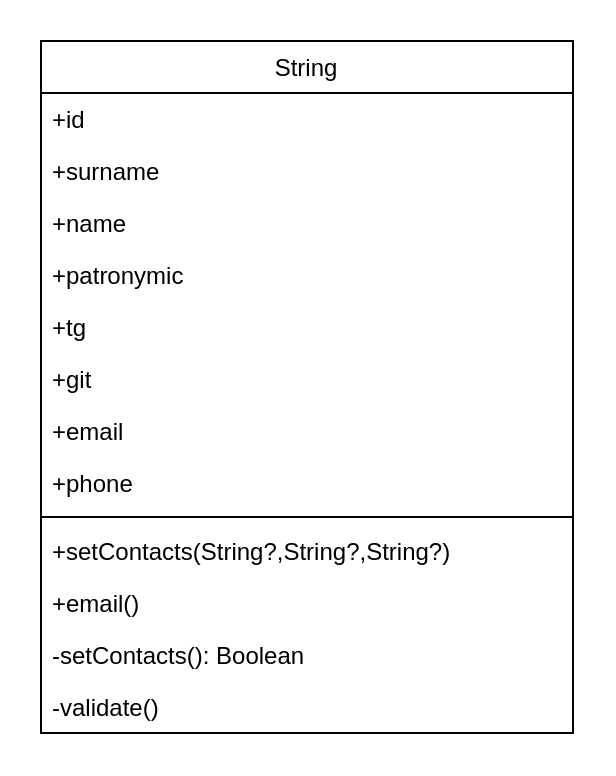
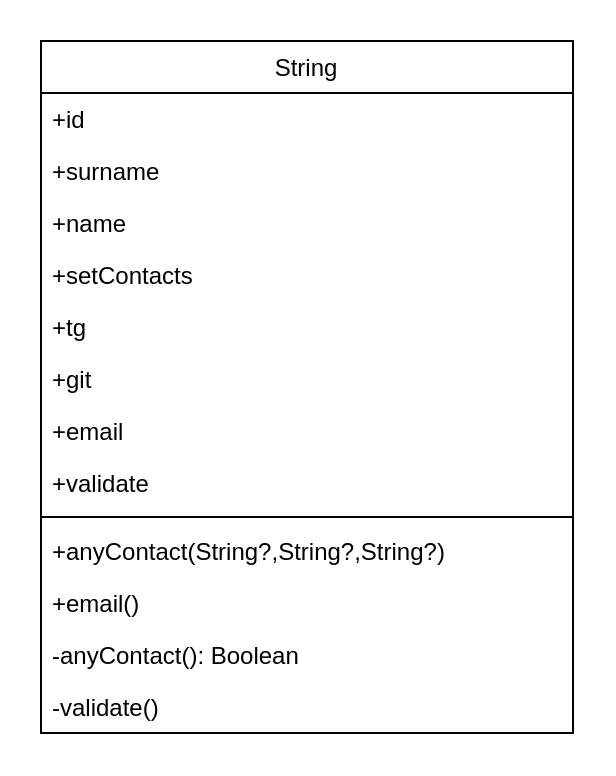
(124, 277) -> (134, 277)
(93, 485) -> (107, 485)
(286, 553) -> (279, 553)
(198, 657) -> (191, 657)
